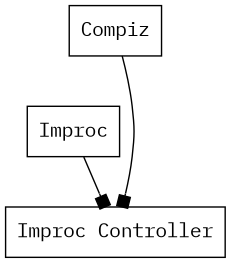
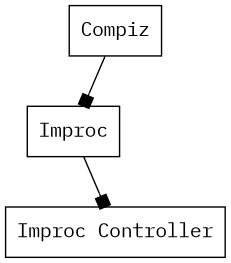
(134, 124) -> (97, 75)
